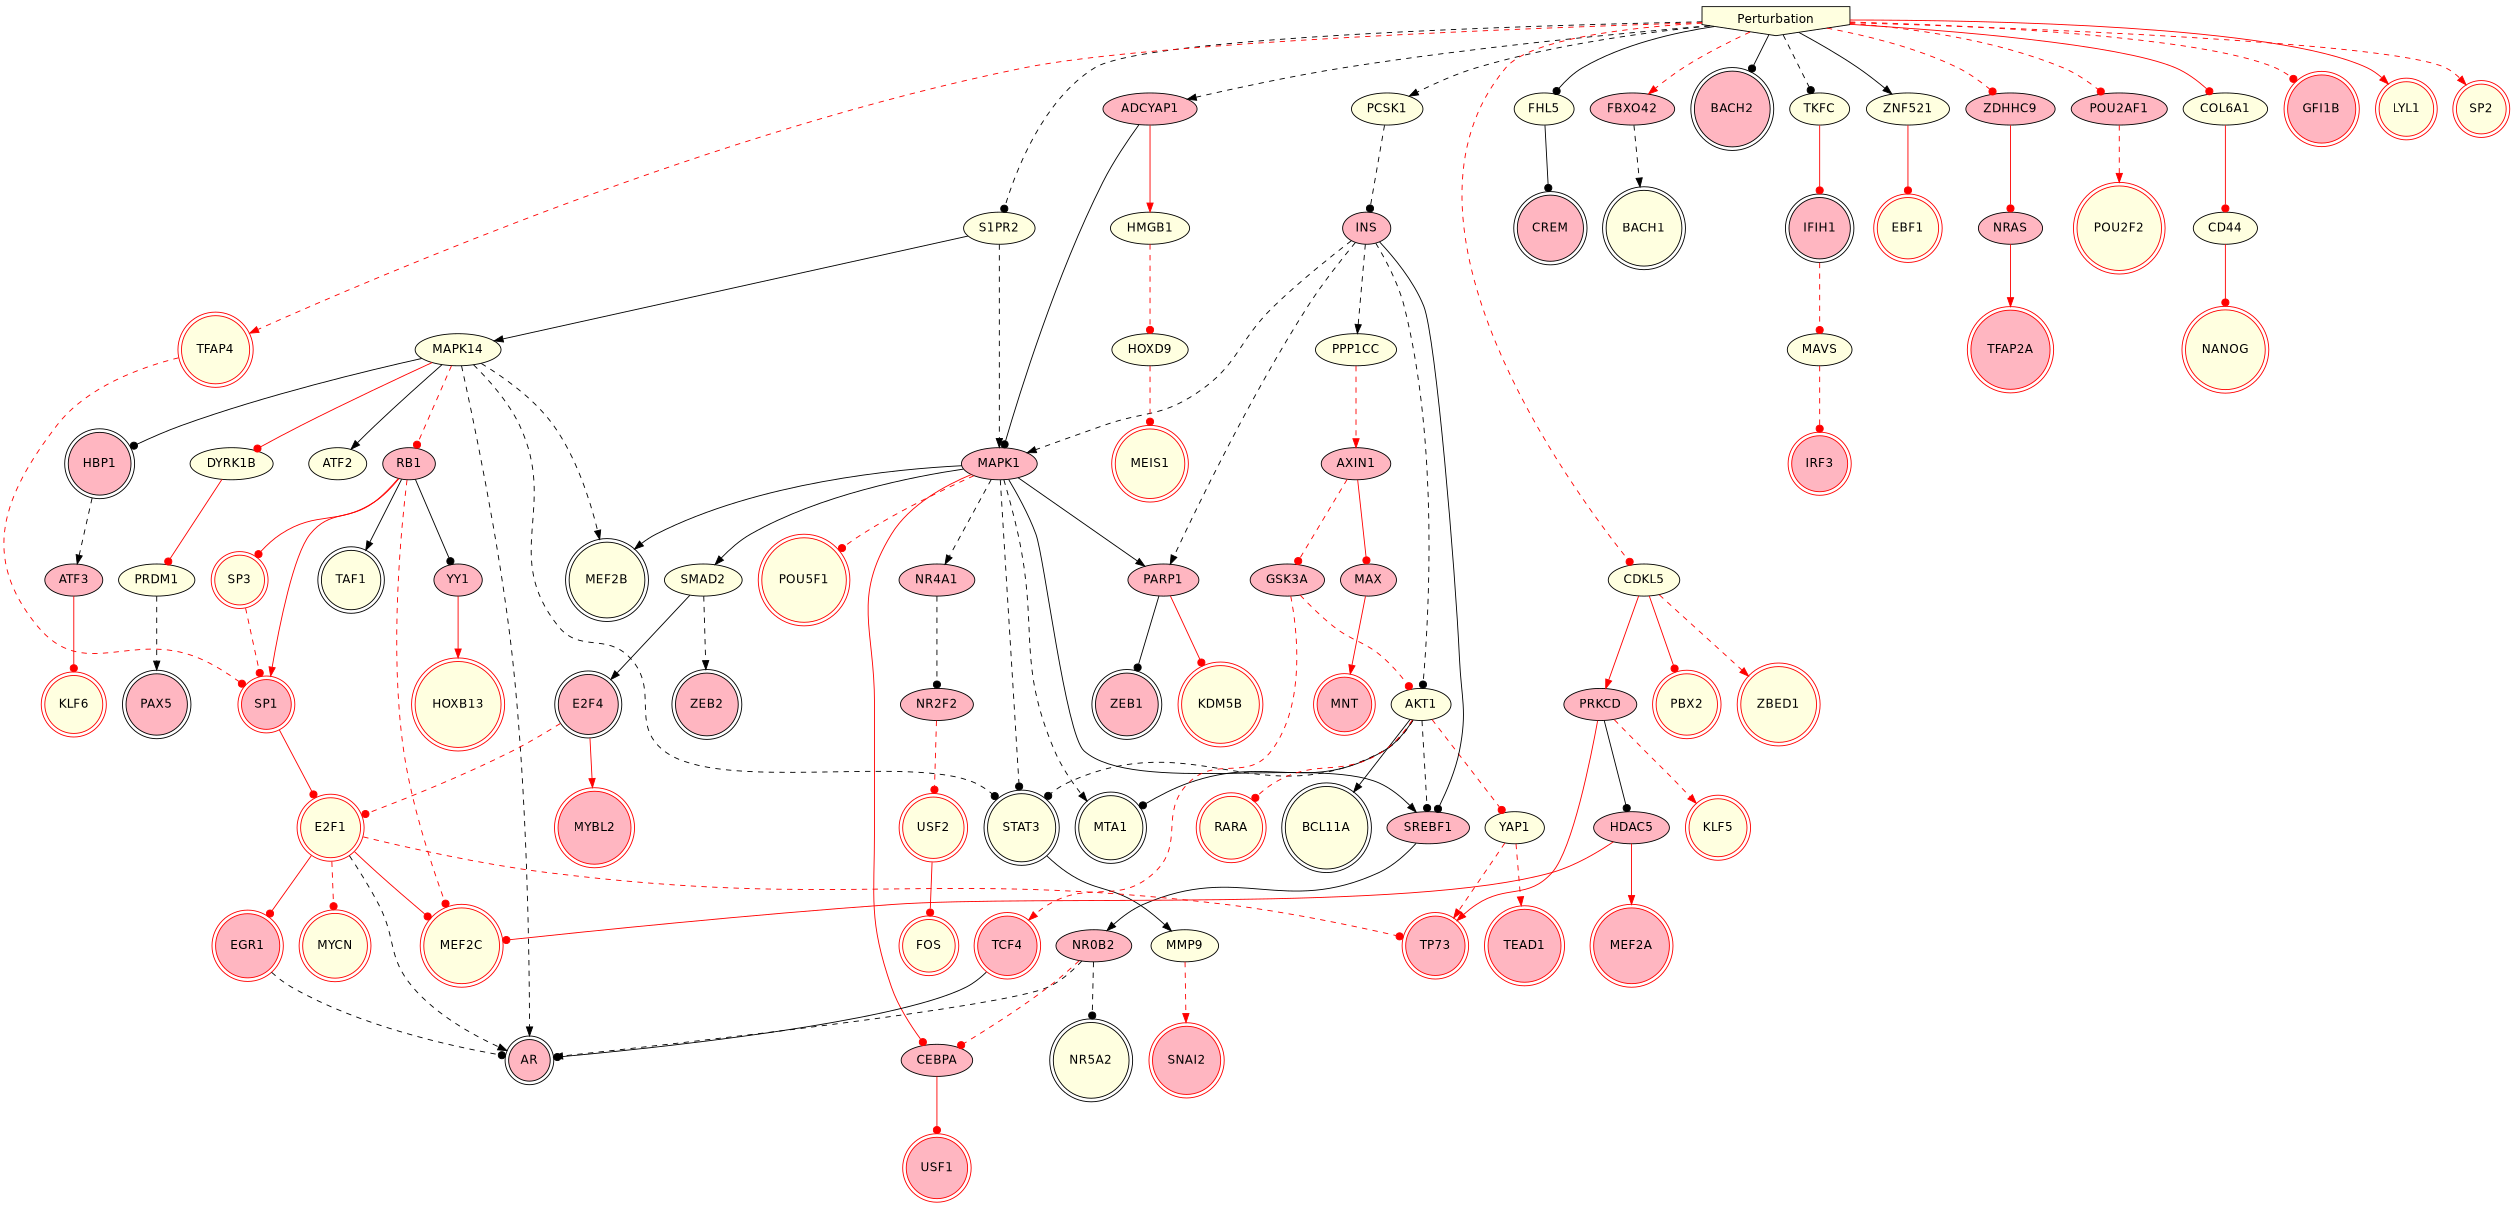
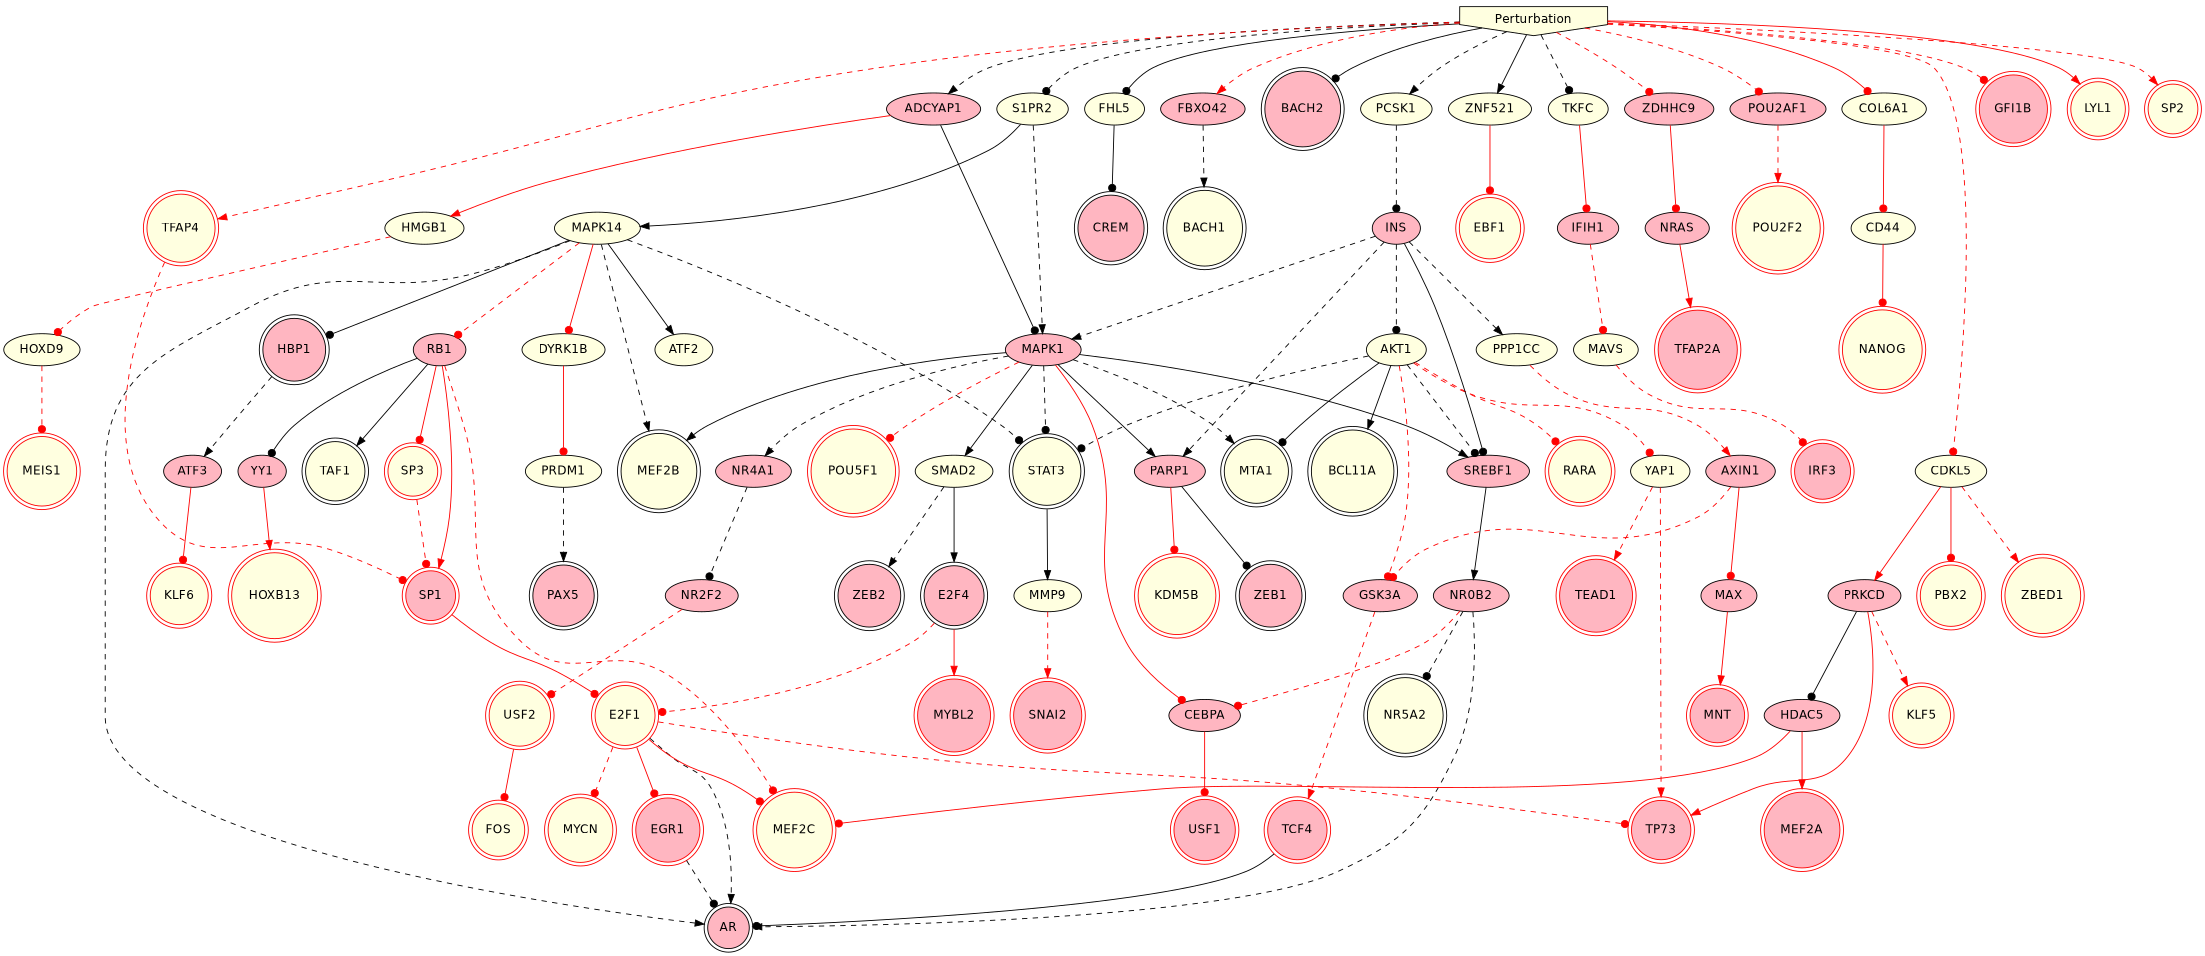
(1820, 228) -> (1588, 228)
(1351, 637) -> (1409, 470)
